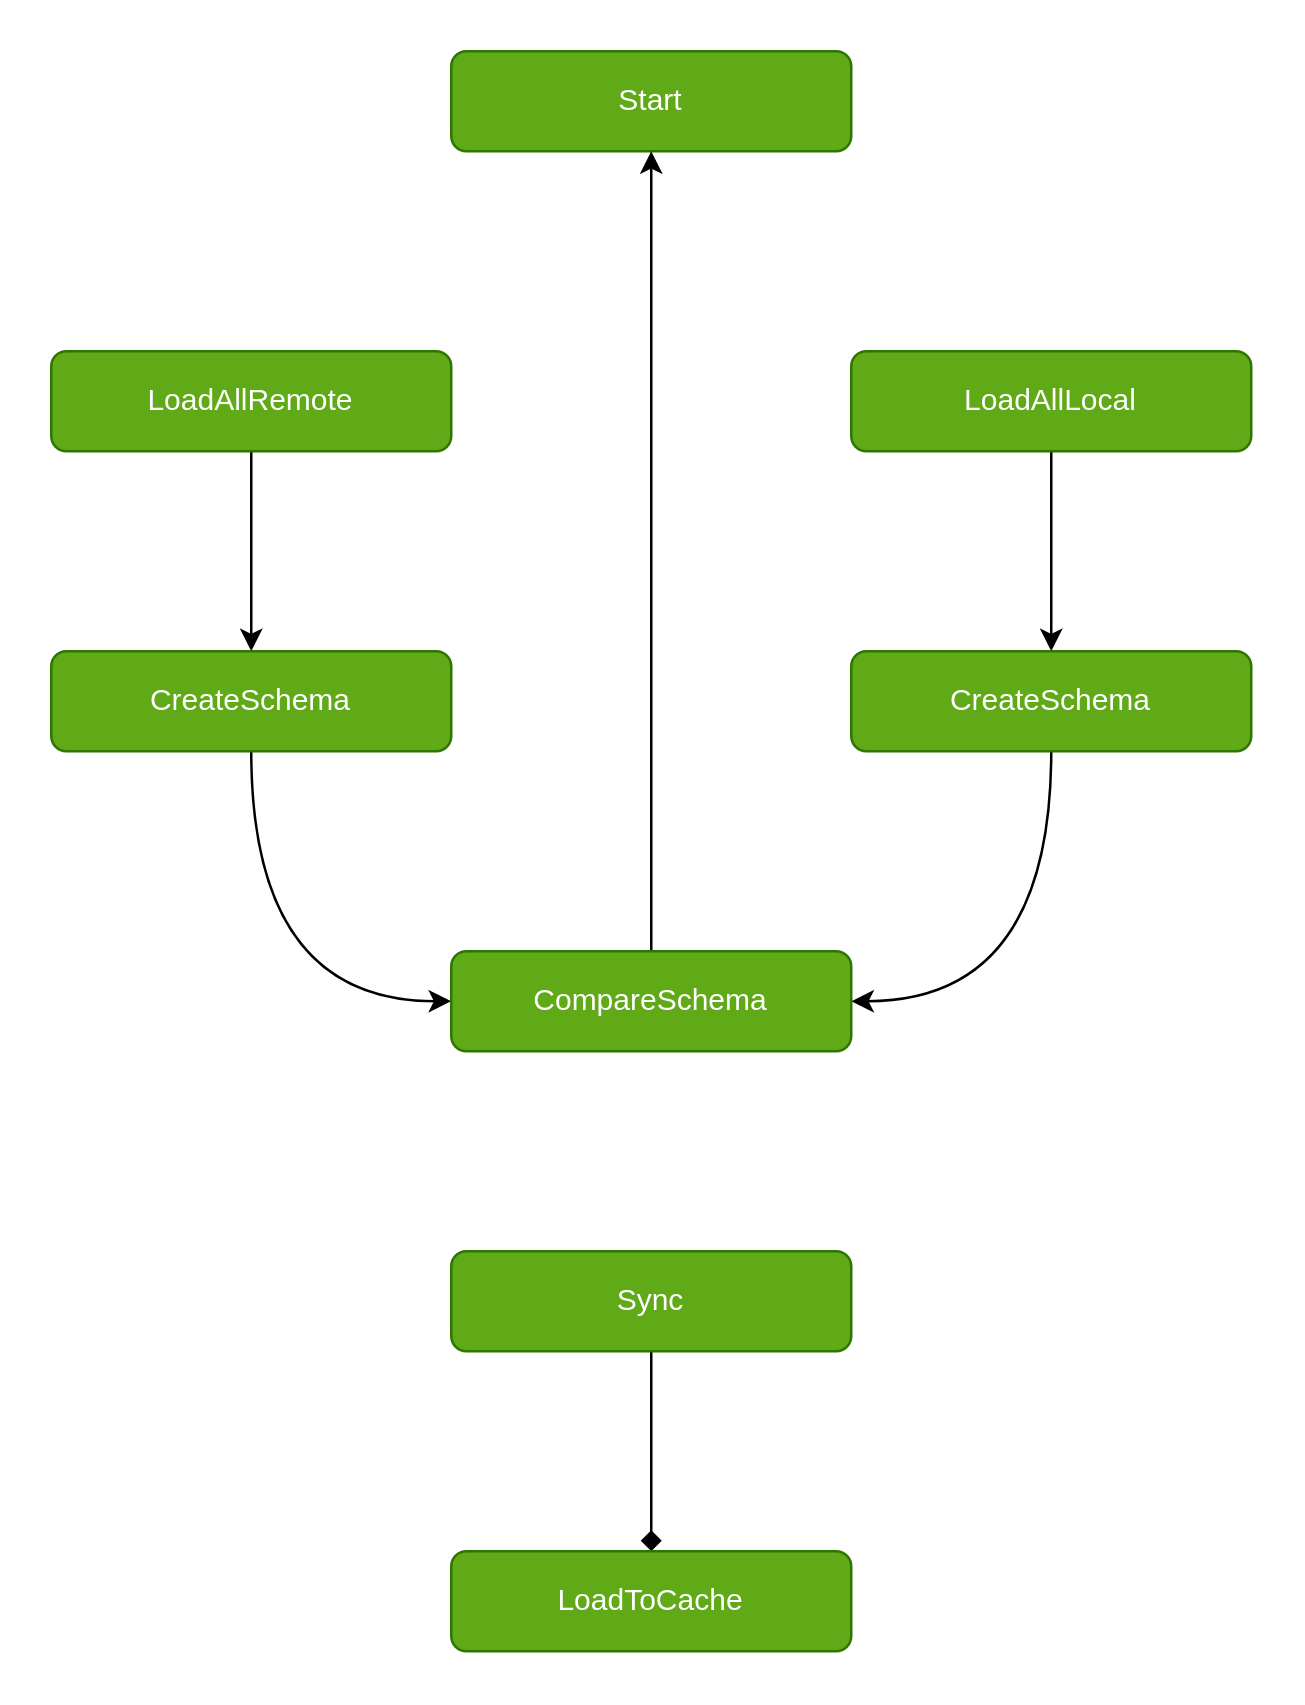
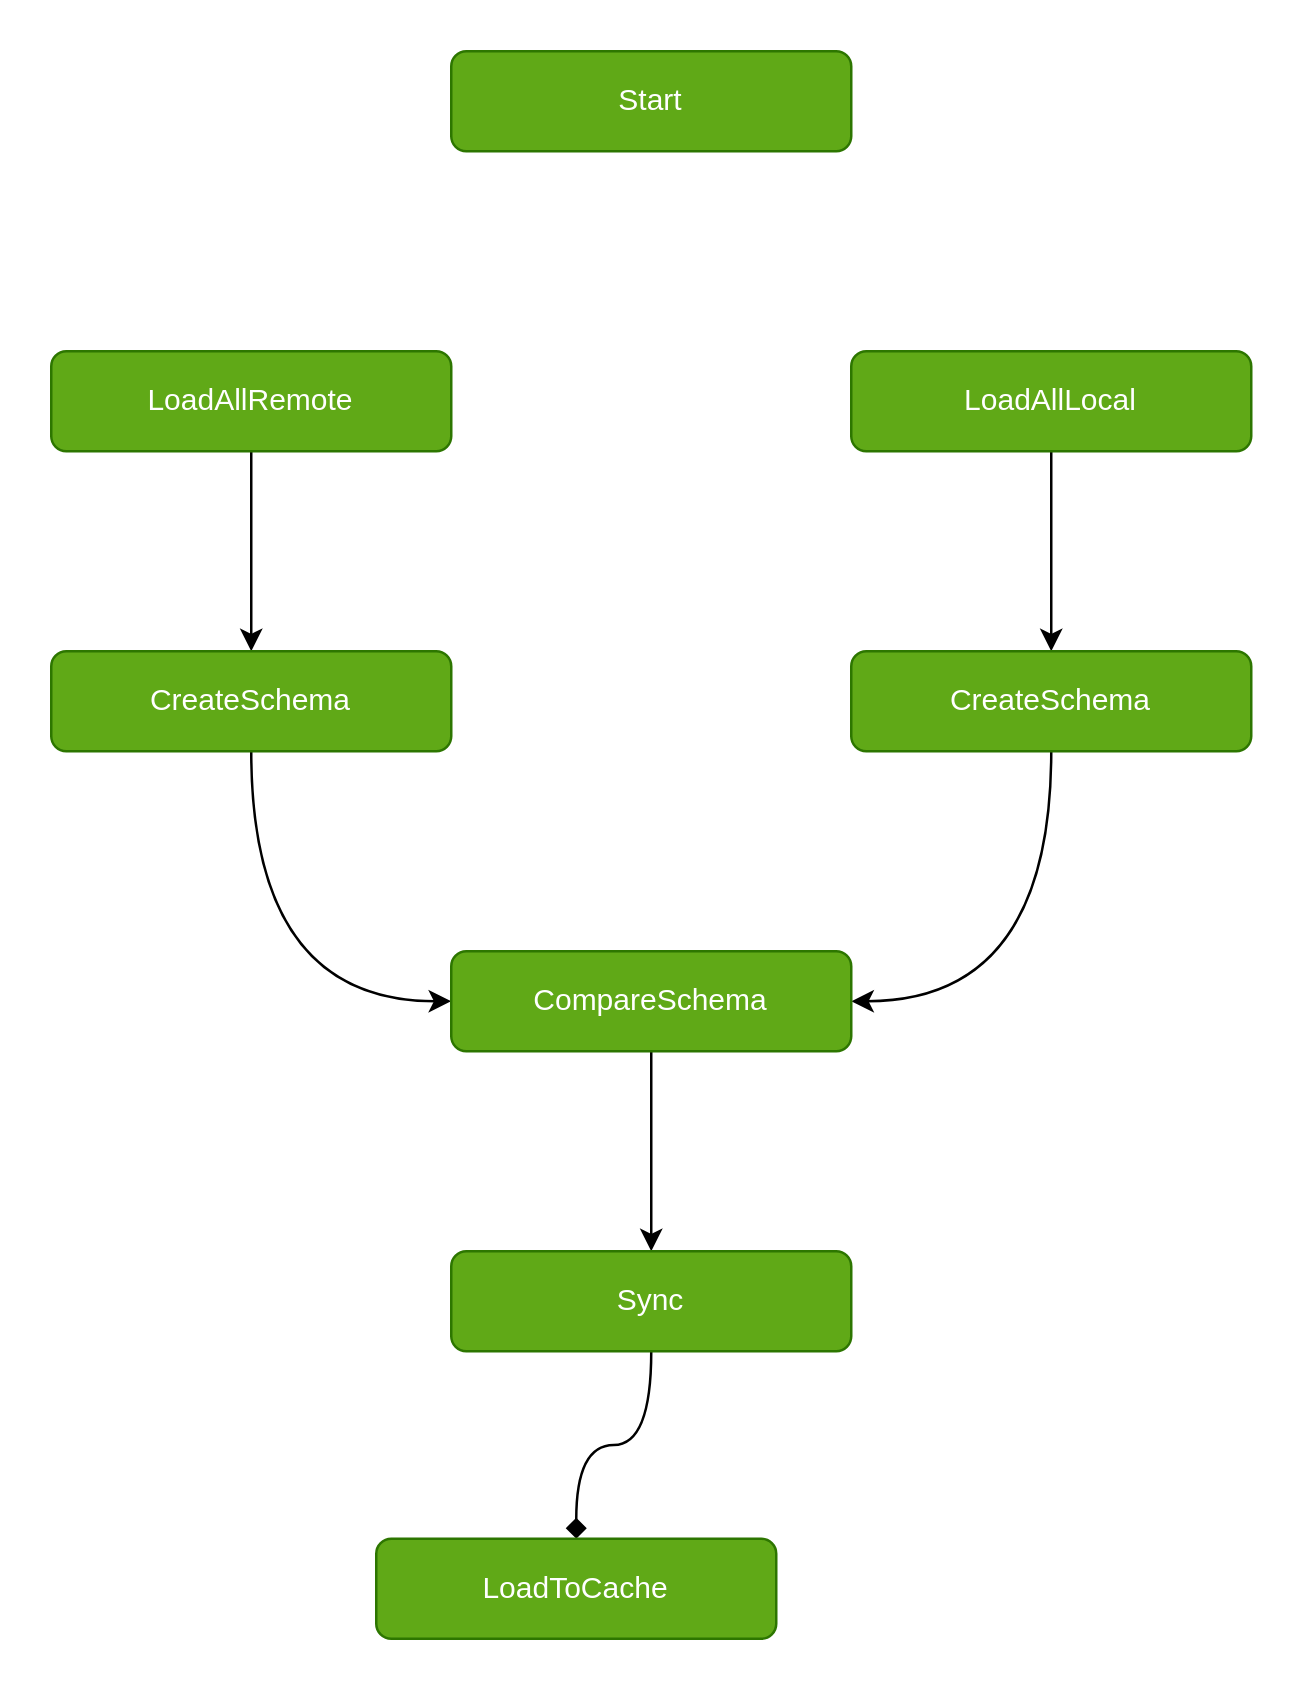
(651, 558) -> (651, 1145)
(651, 1601) -> (576, 1589)
